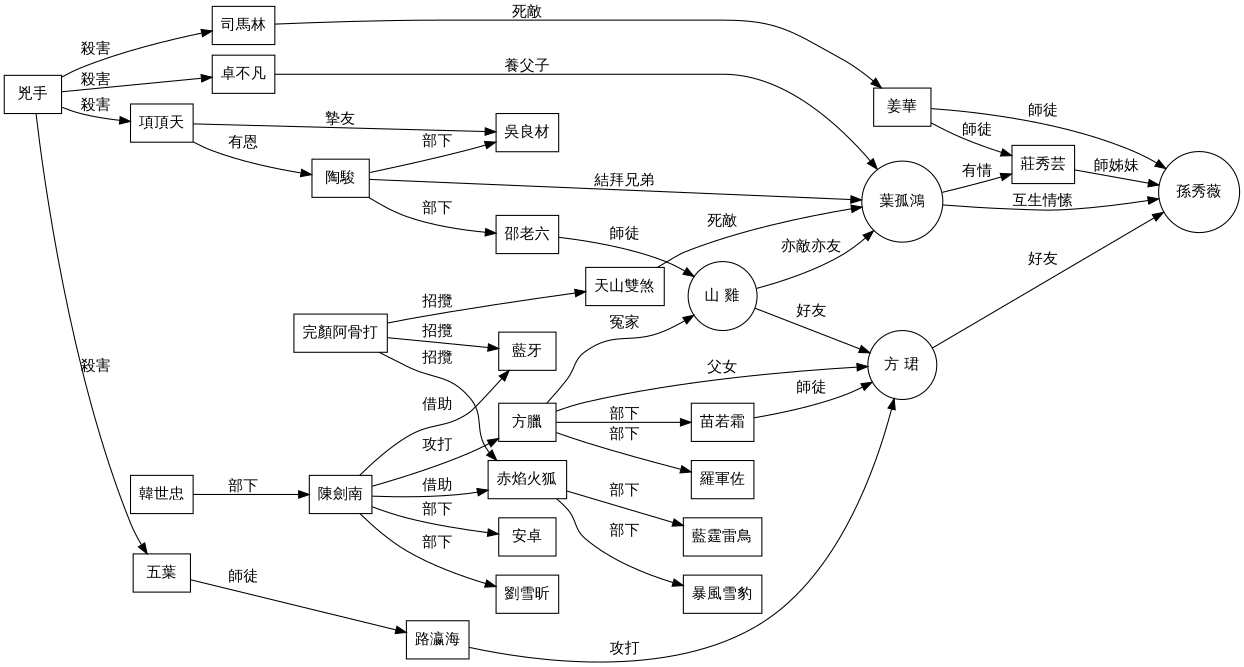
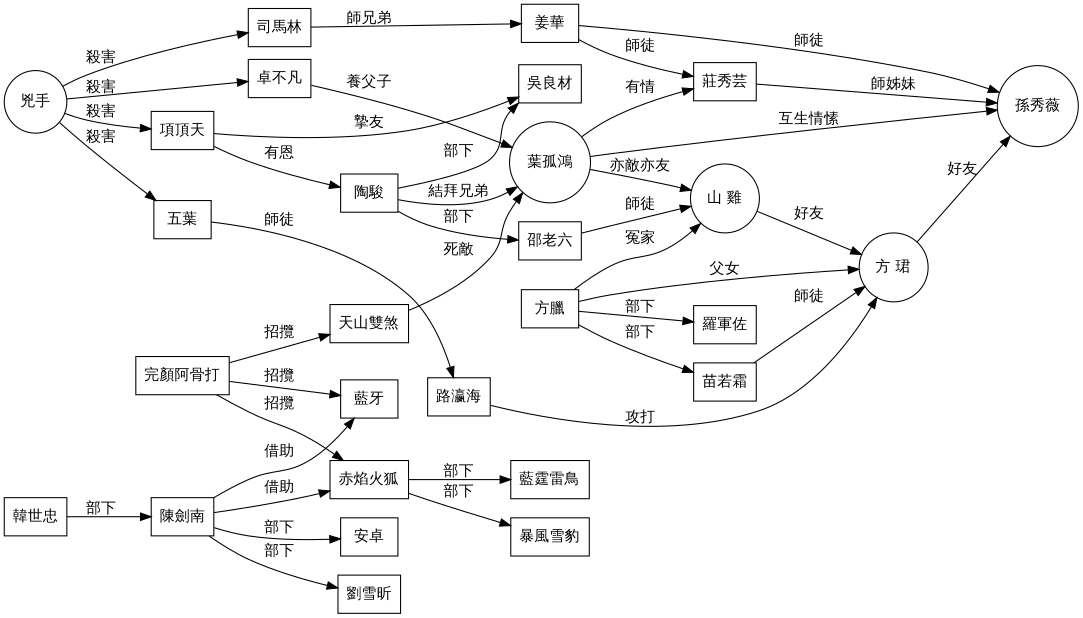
(527, 12) -> (369, 19)
(33, 94) -> (36, 102)
(814, 269) -> (635, 178)
(432, 467) -> none
